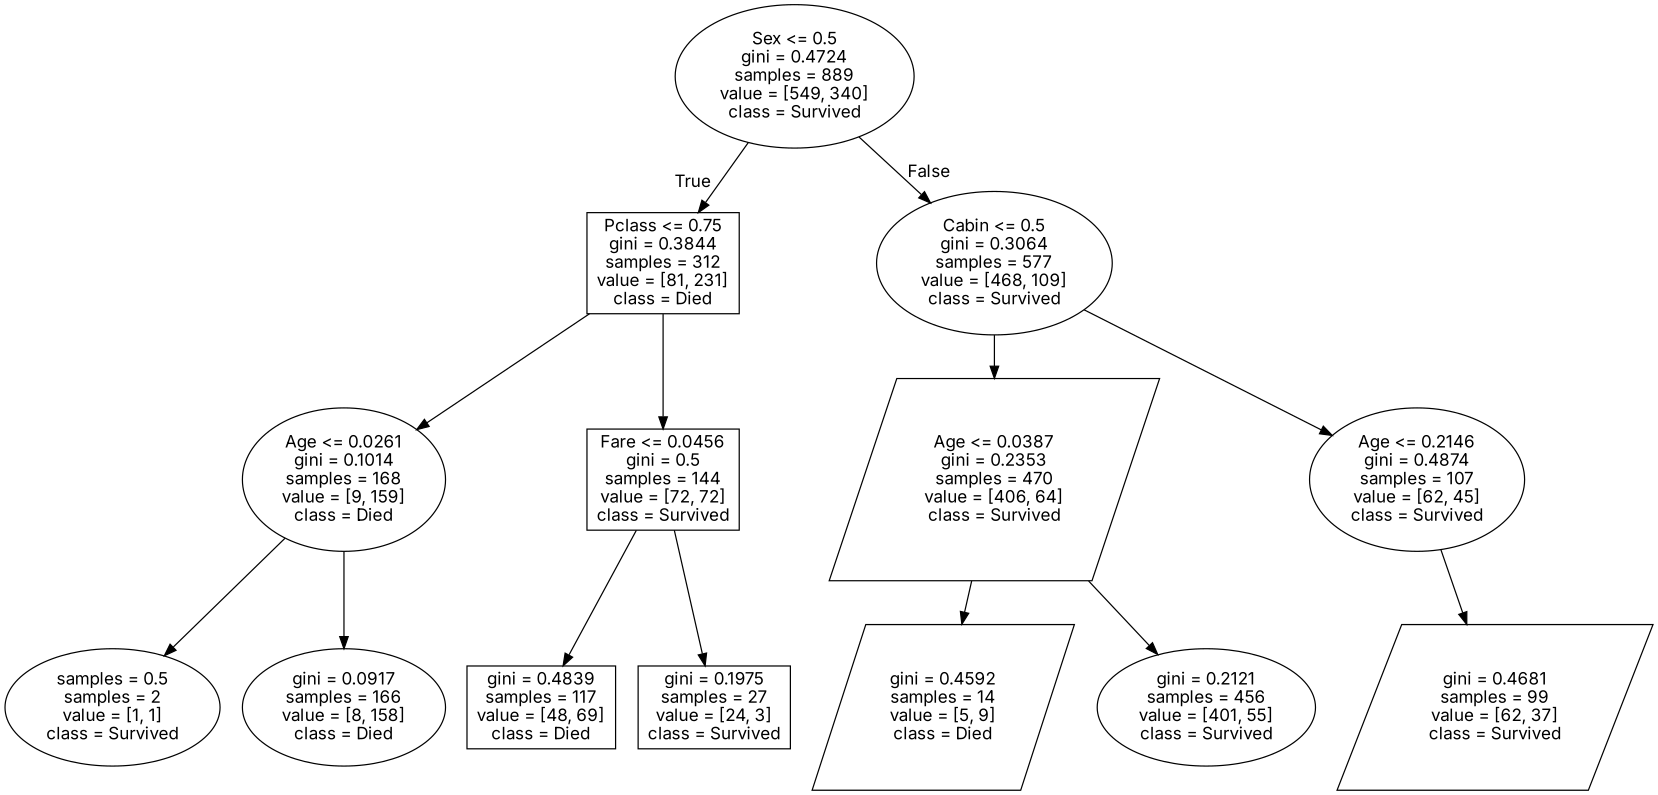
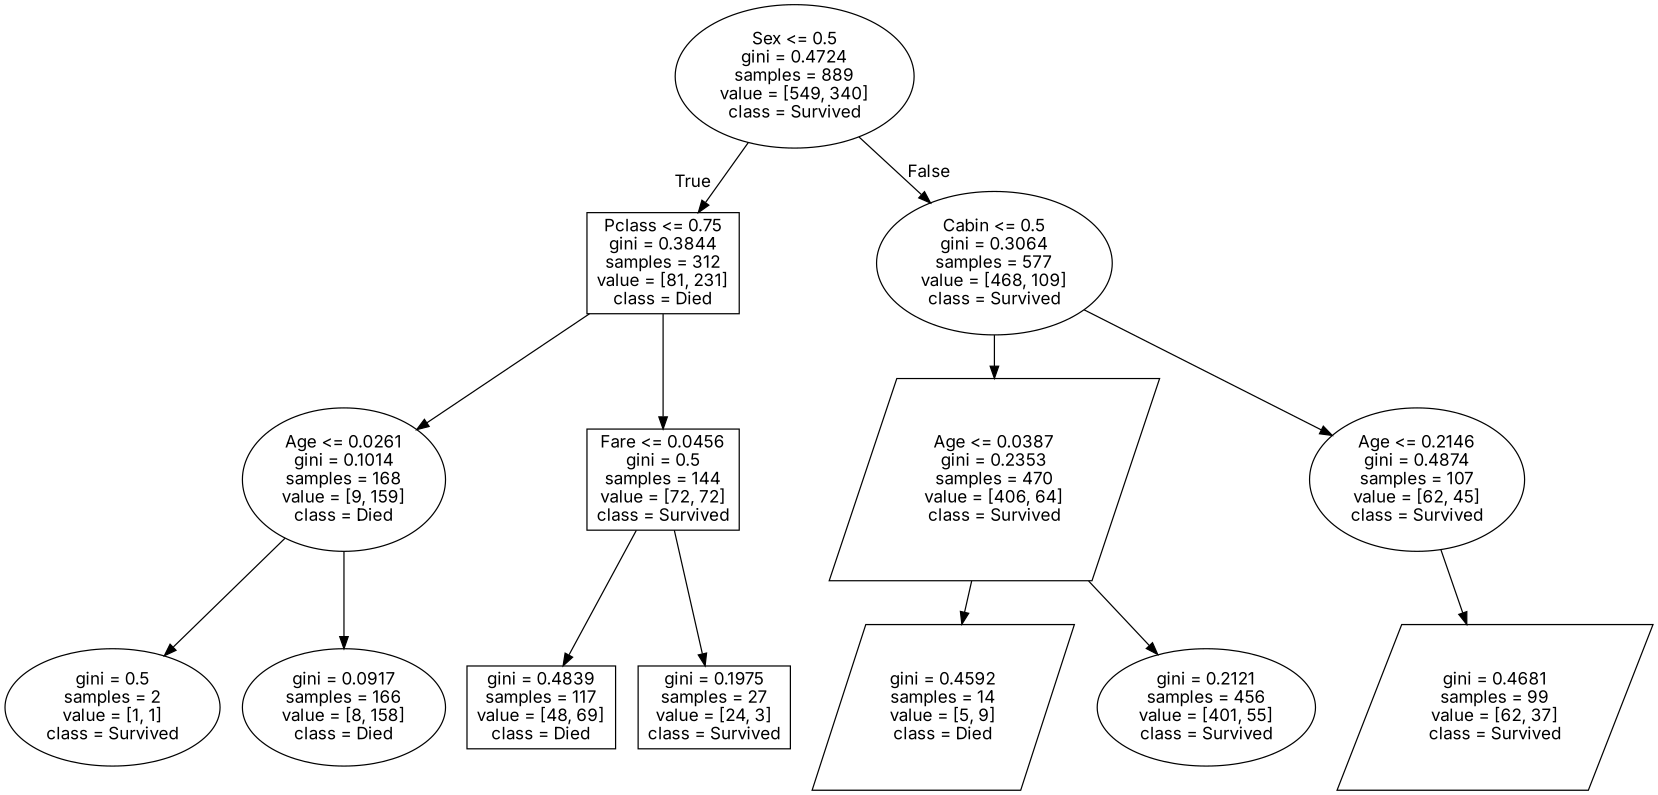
(113, 707) -> (113, 707)
